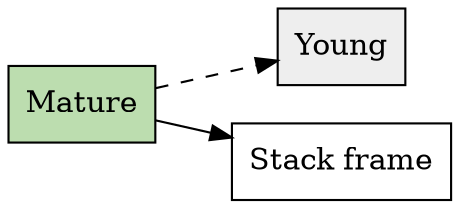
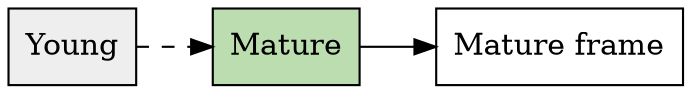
(206, 77) -> (164, 47)
(342, 162) -> (560, 47)
